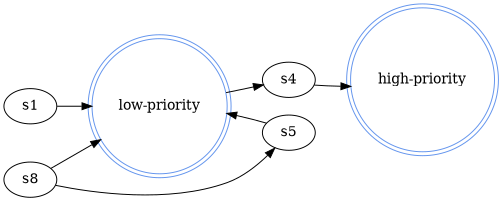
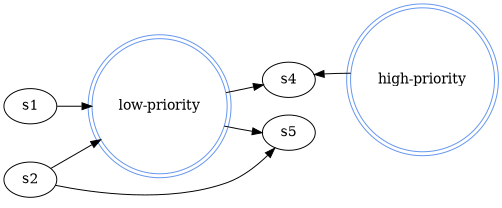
(327, 86) -> (337, 73)
(252, 119) -> (238, 129)
(30, 180) -> (30, 180)
